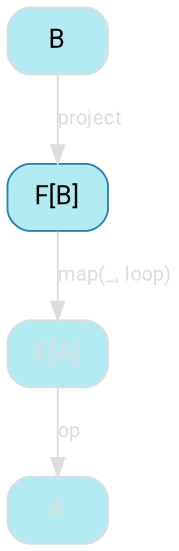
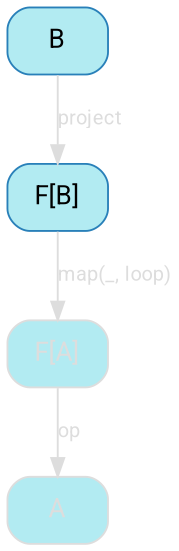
(58, 41) -> (58, 41)
